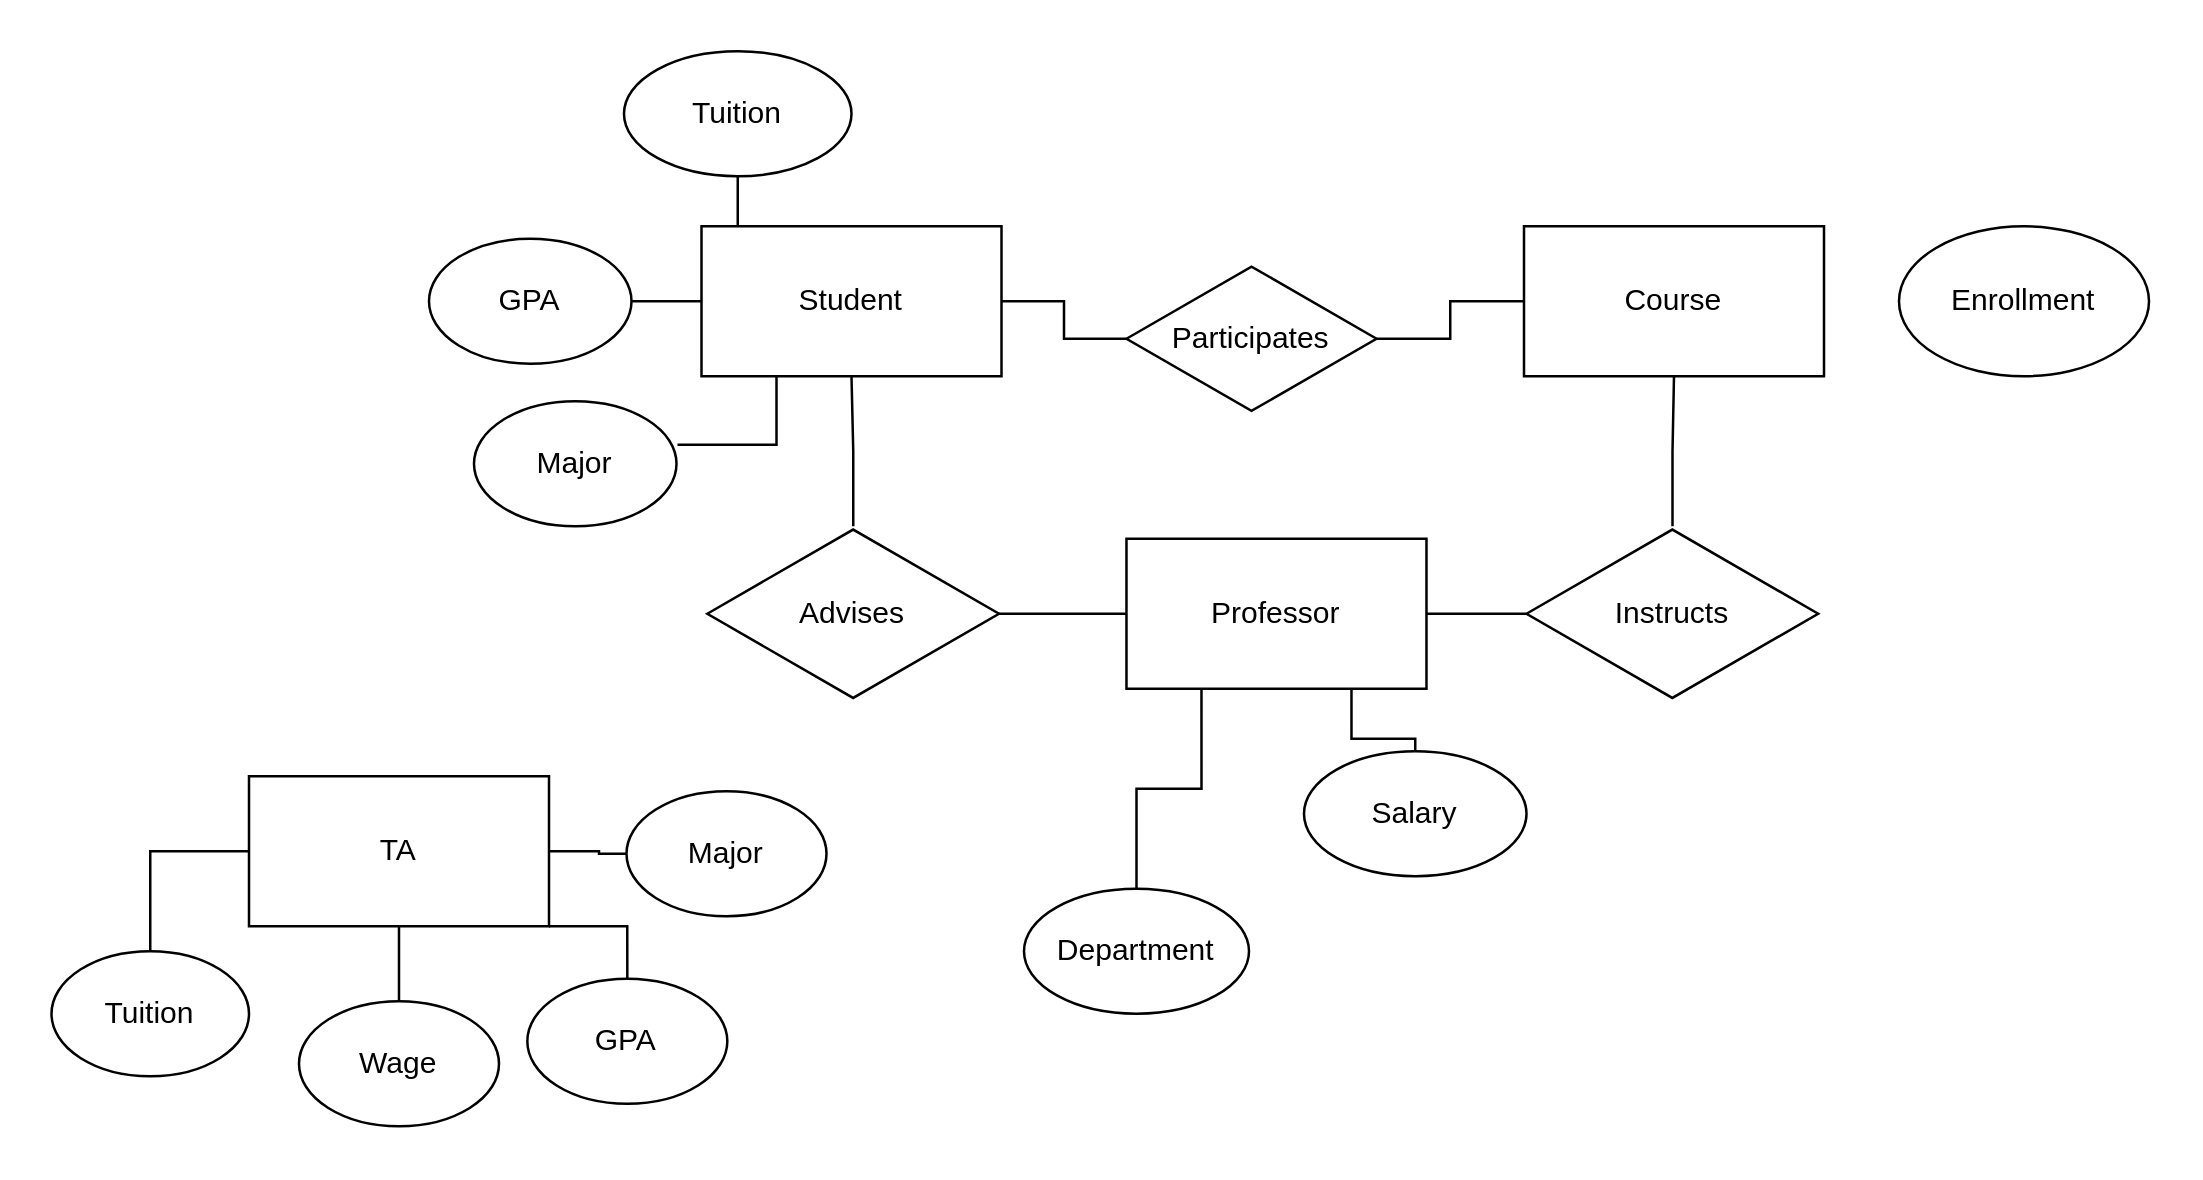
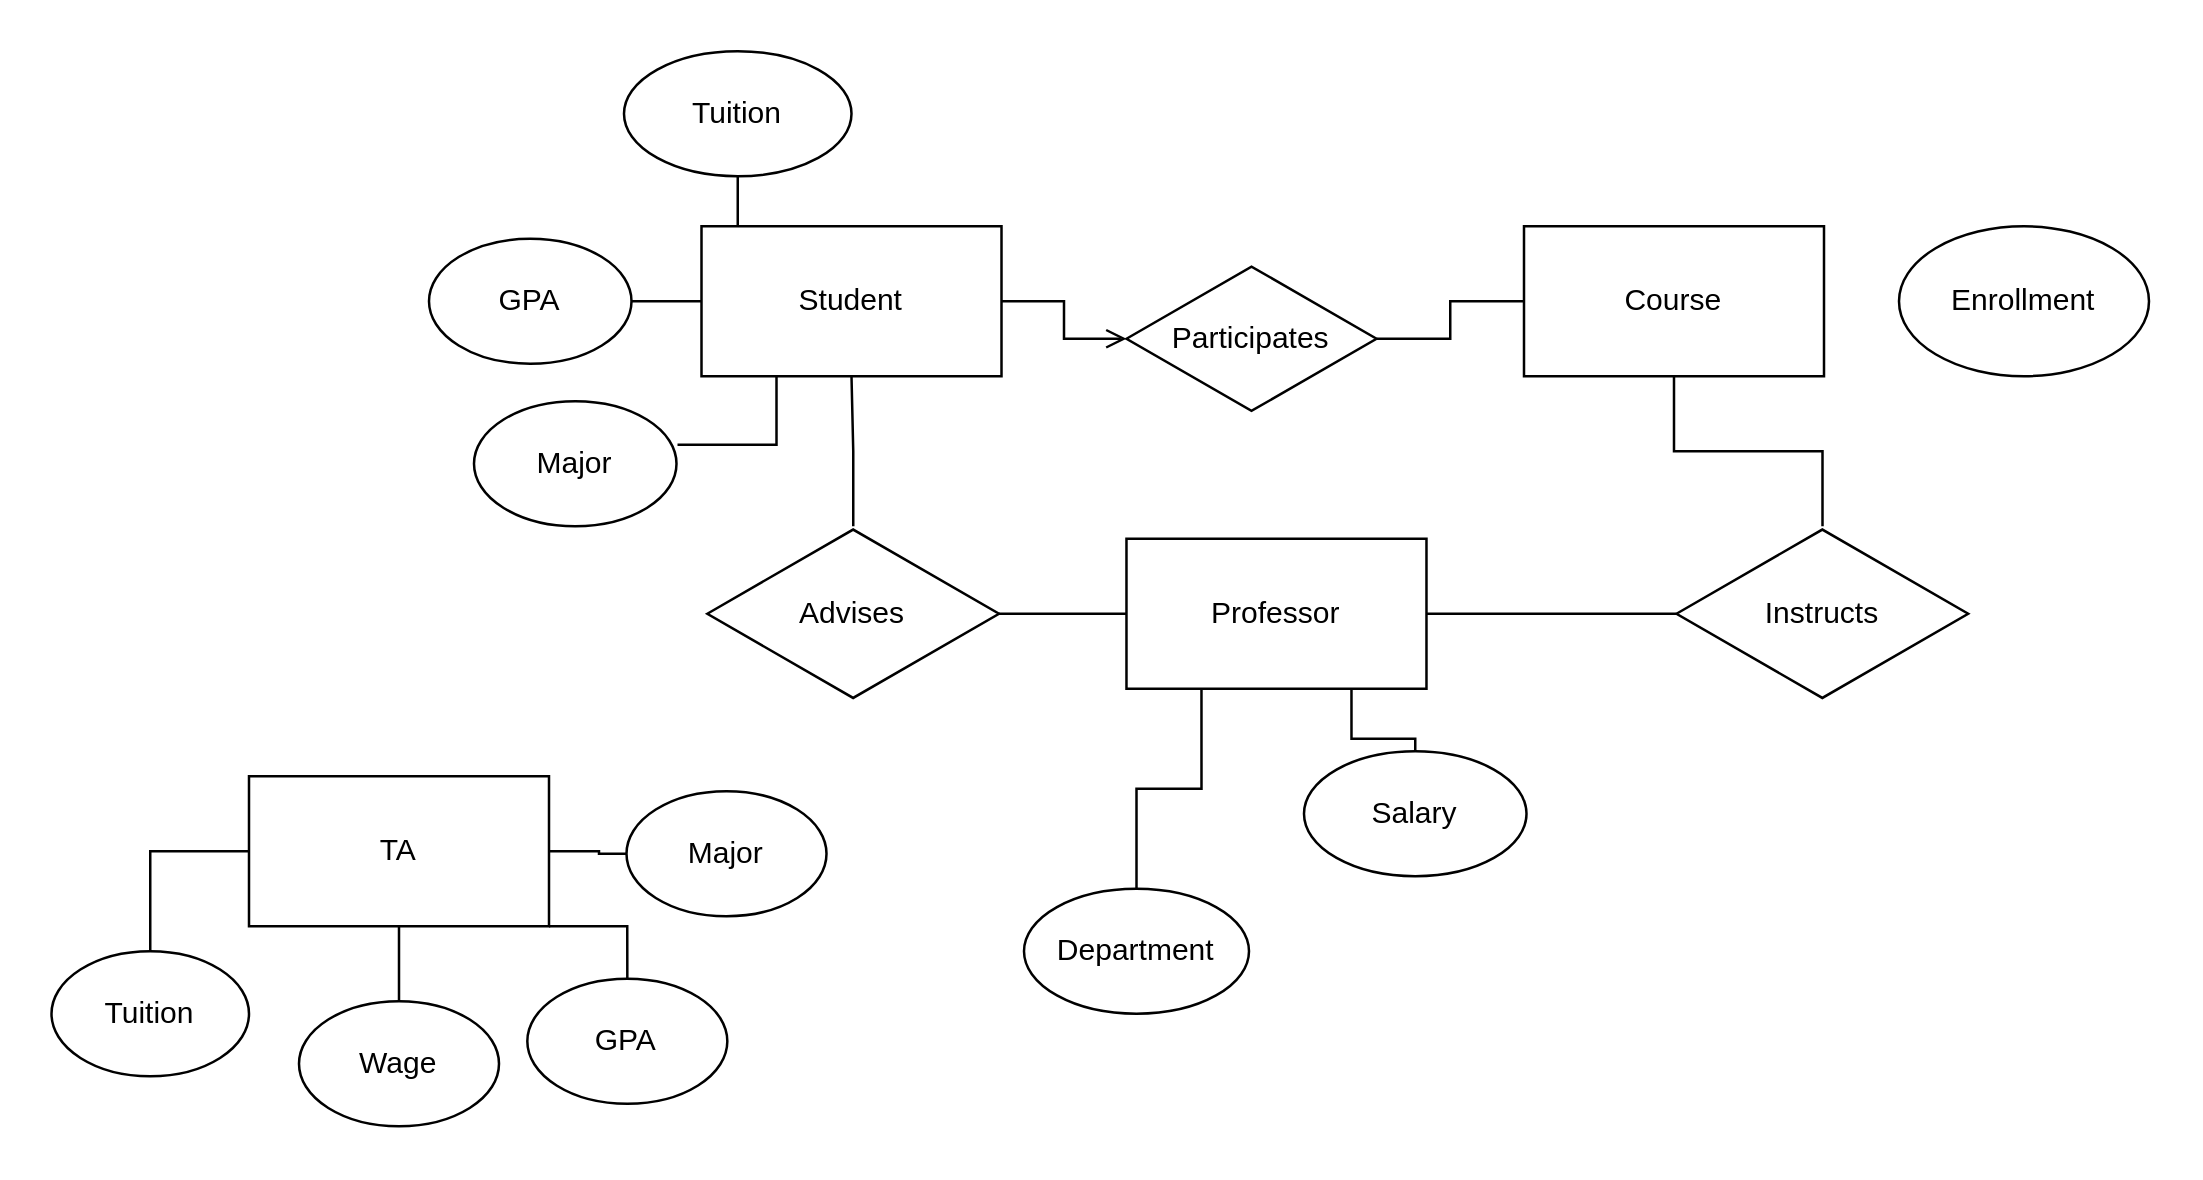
(1119, 339) -> (1117, 339)
(1672, 614) -> (1822, 614)
